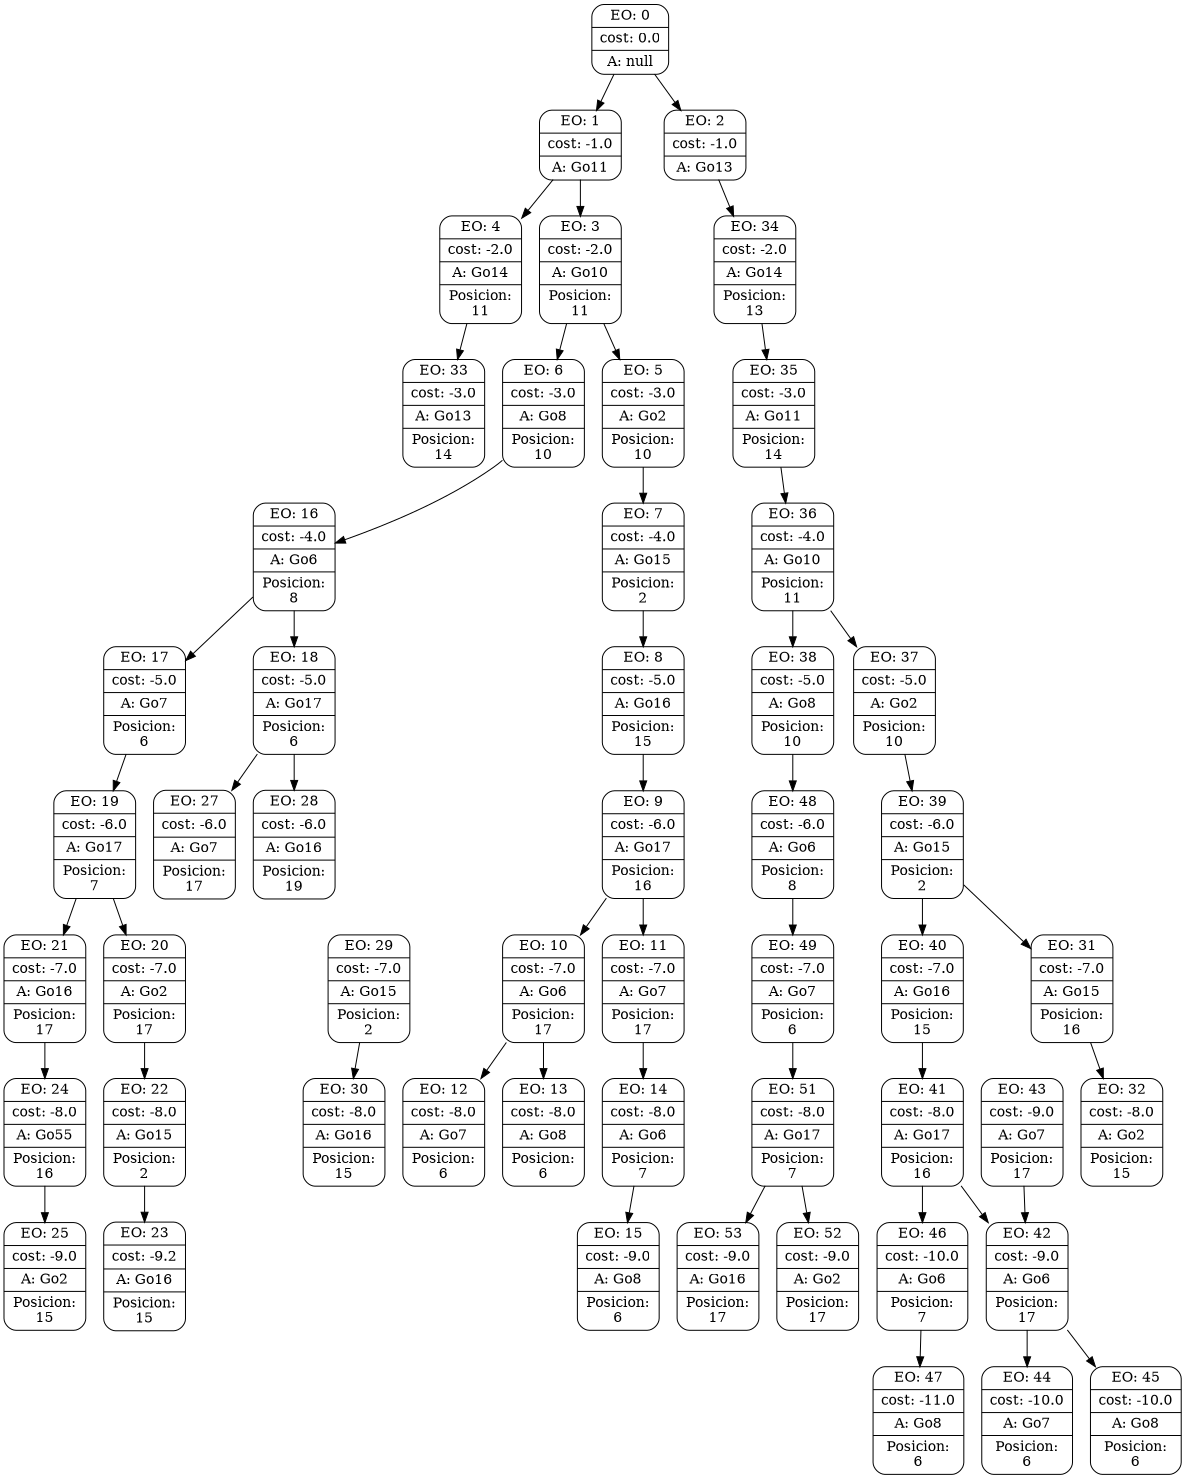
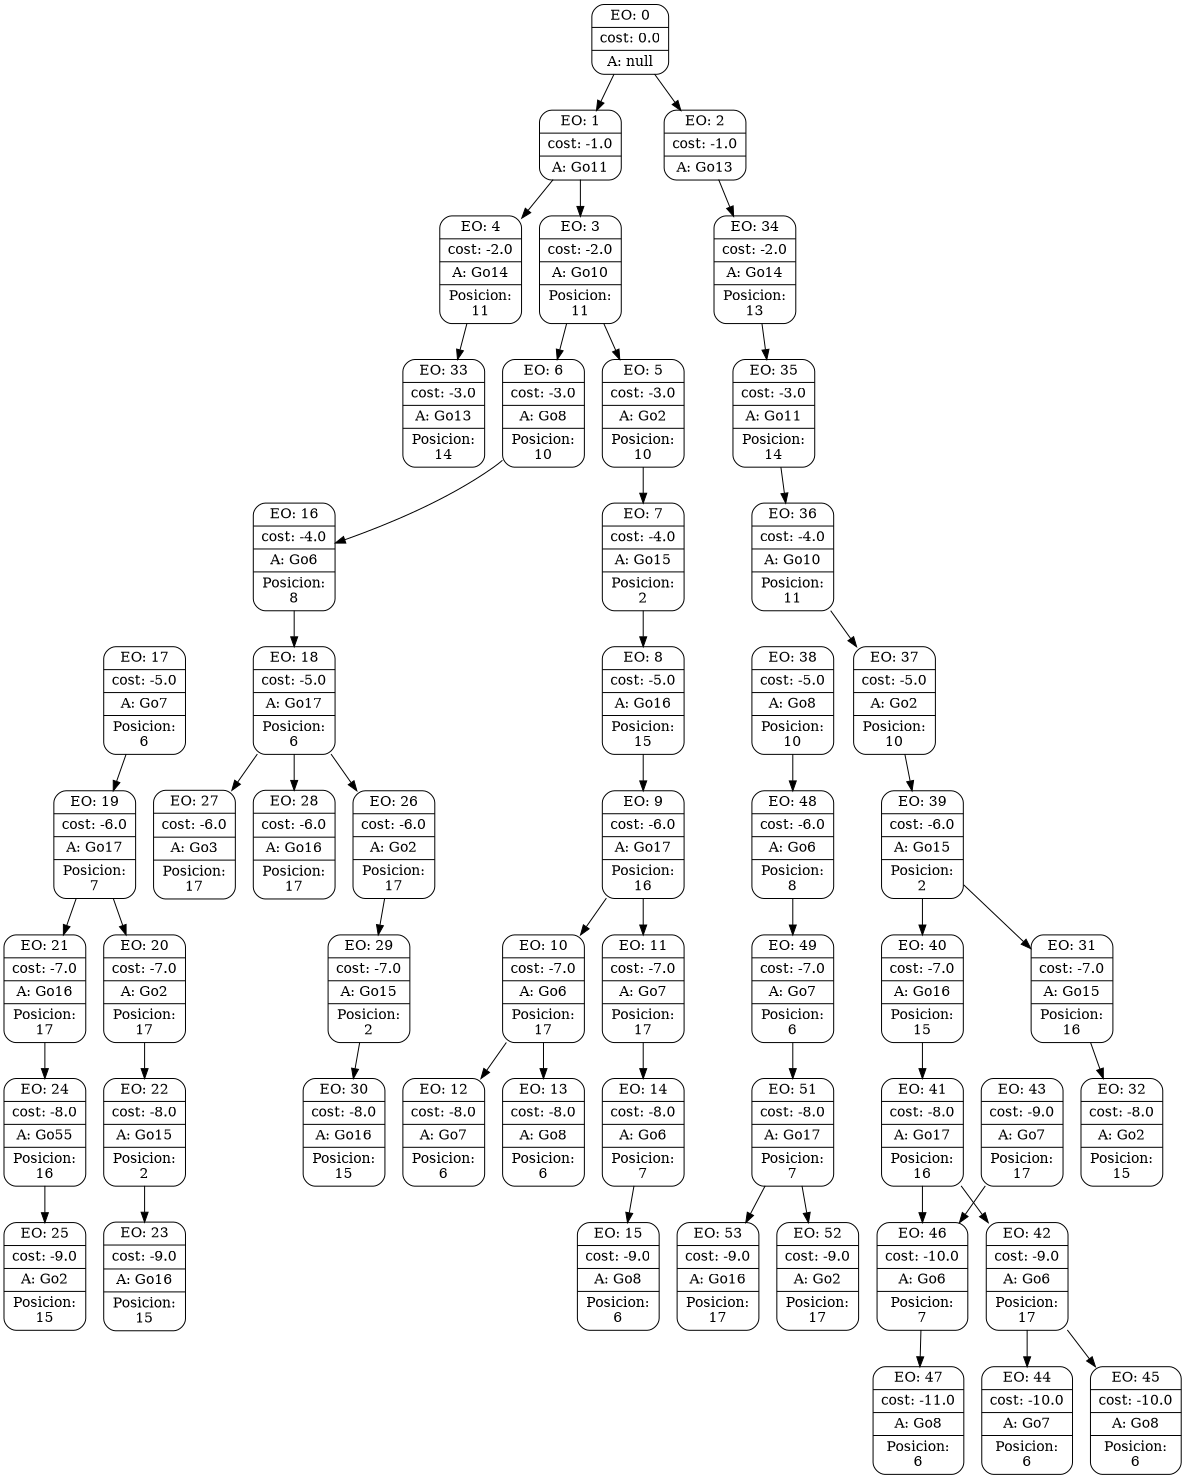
(793, 624) -> none
(223, 625) -> none
none -> (394, 845)
(194, 848) -> (194, 848)
(294, 887) -> (294, 887)
(1024, 1199) -> (977, 1197)
(145, 1256) -> (145, 1256)
